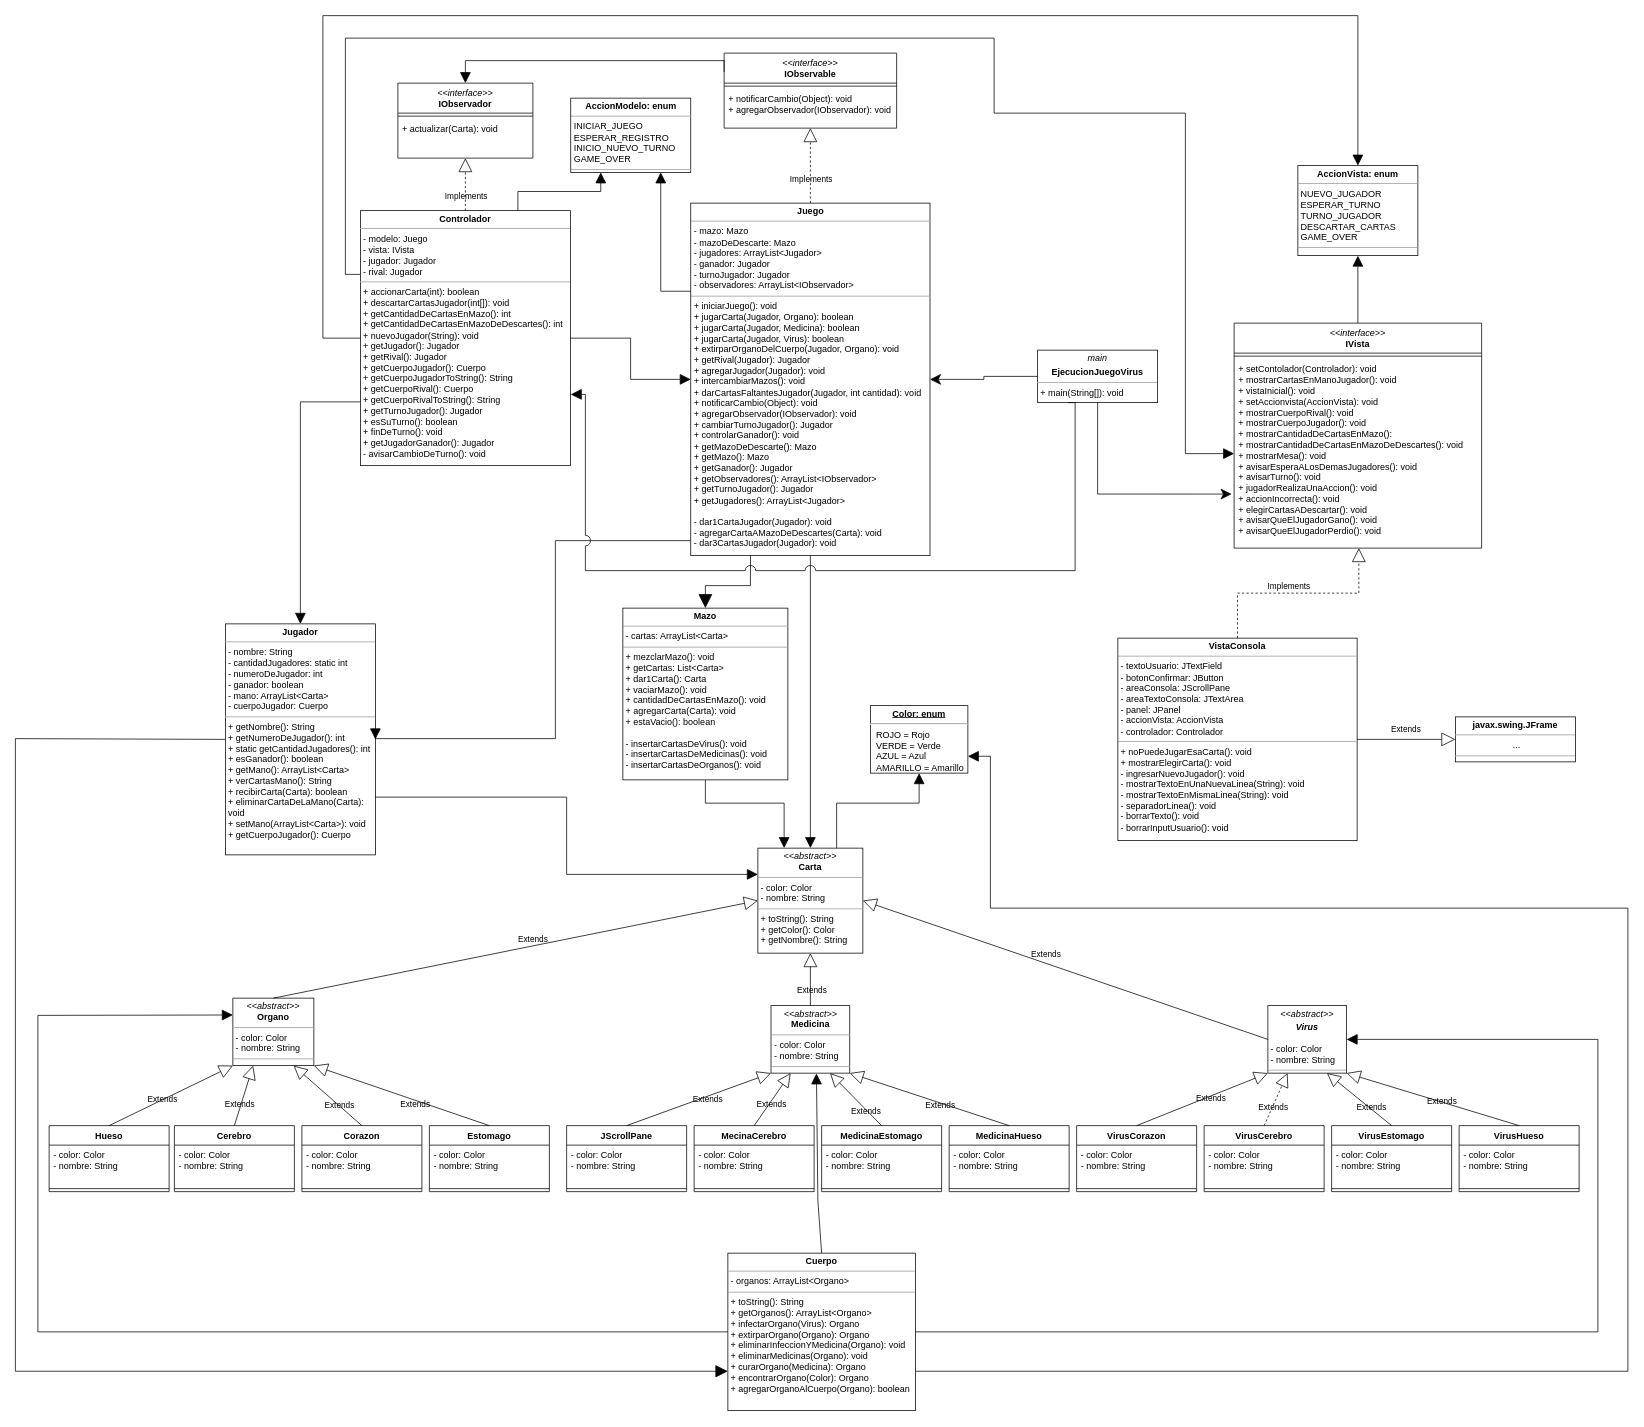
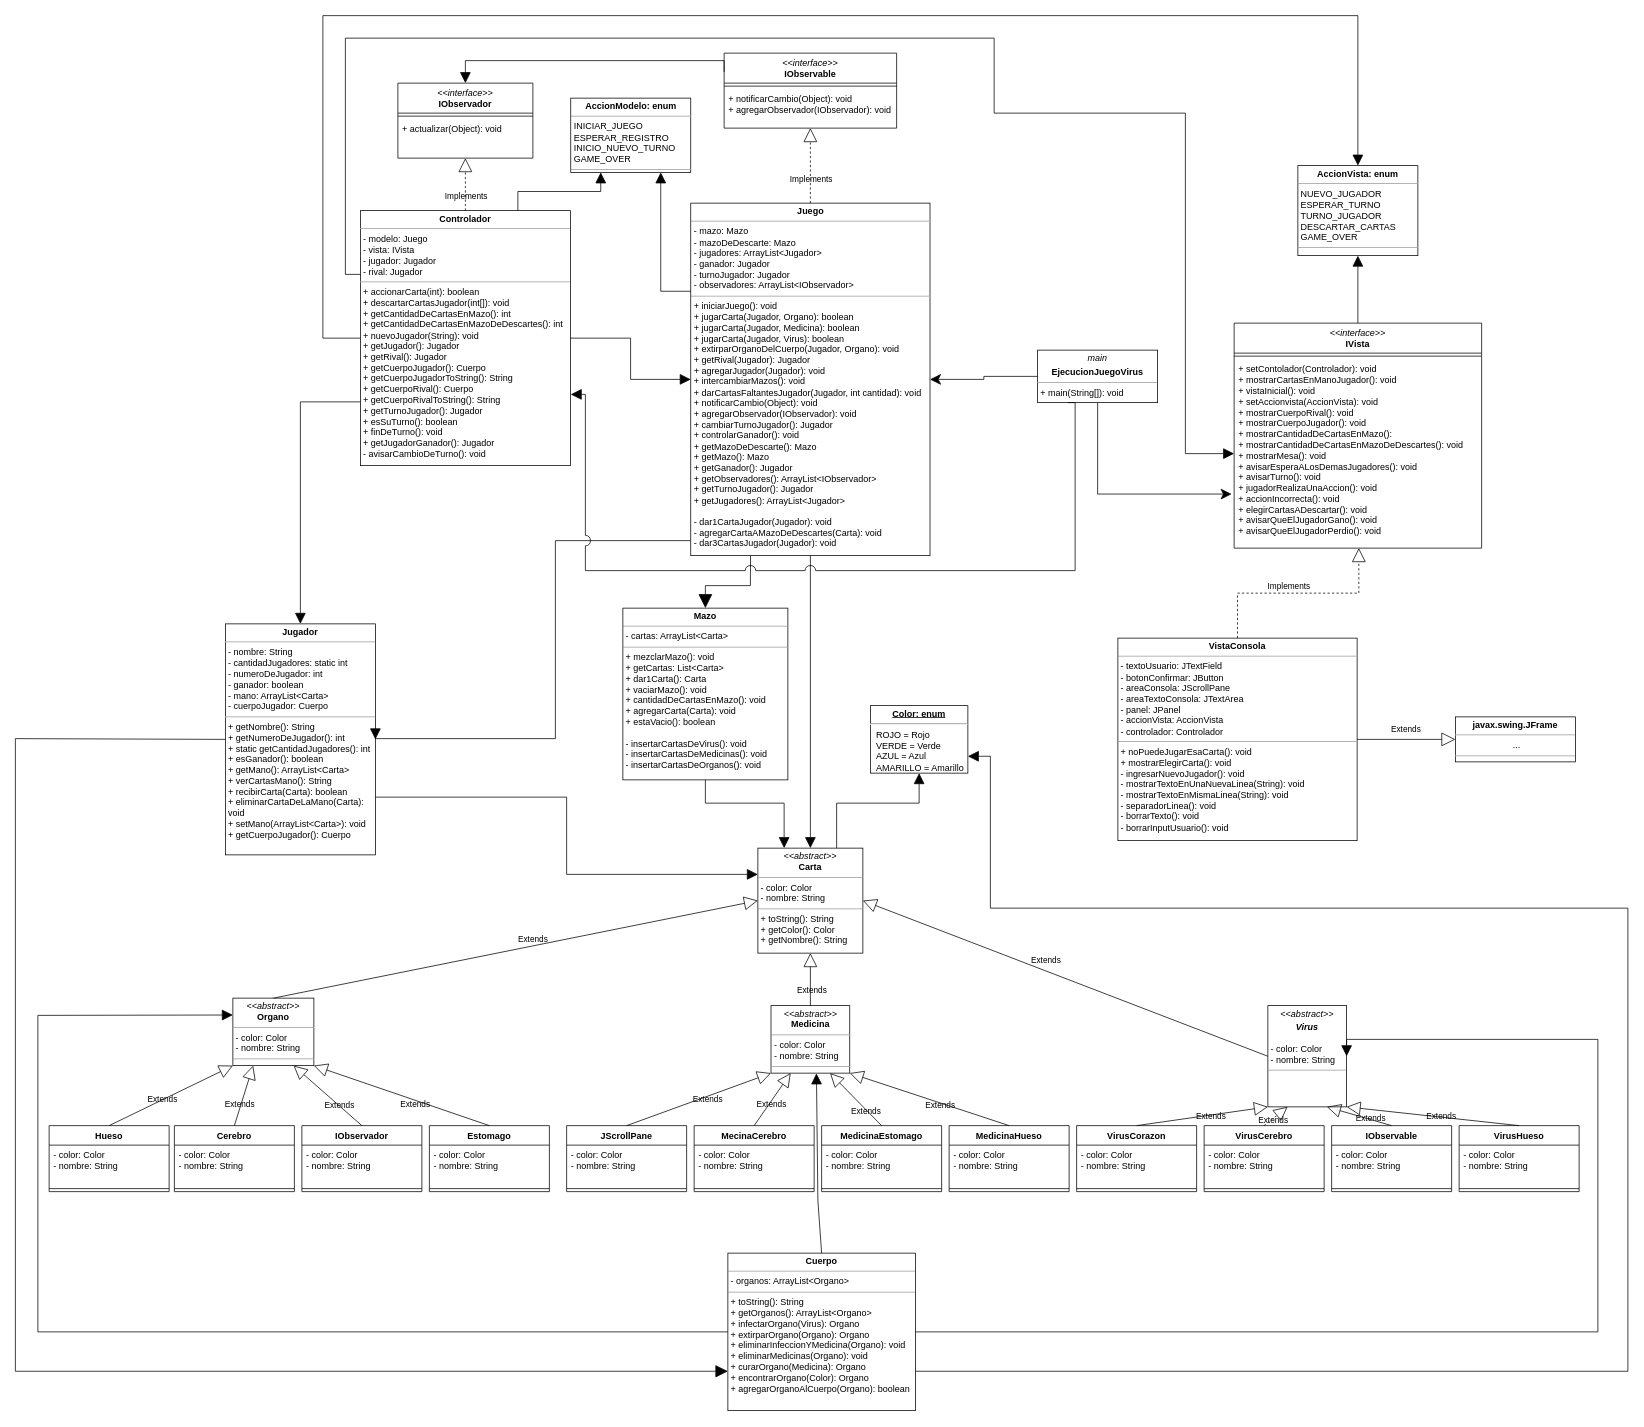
(458, 130) -> (461, 130)
(1307, 1039) -> (1307, 1056)
(362, 1136) -> (362, 1136)
(1392, 1136) -> (1392, 1136)
